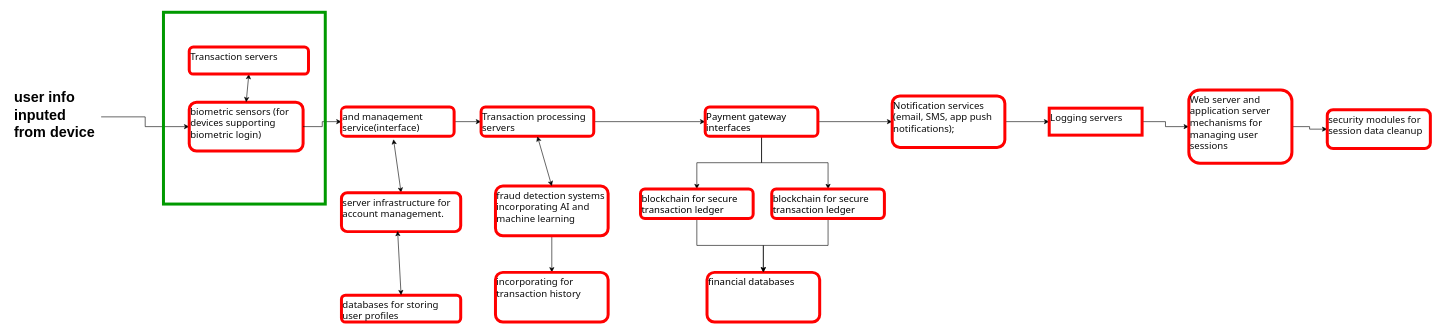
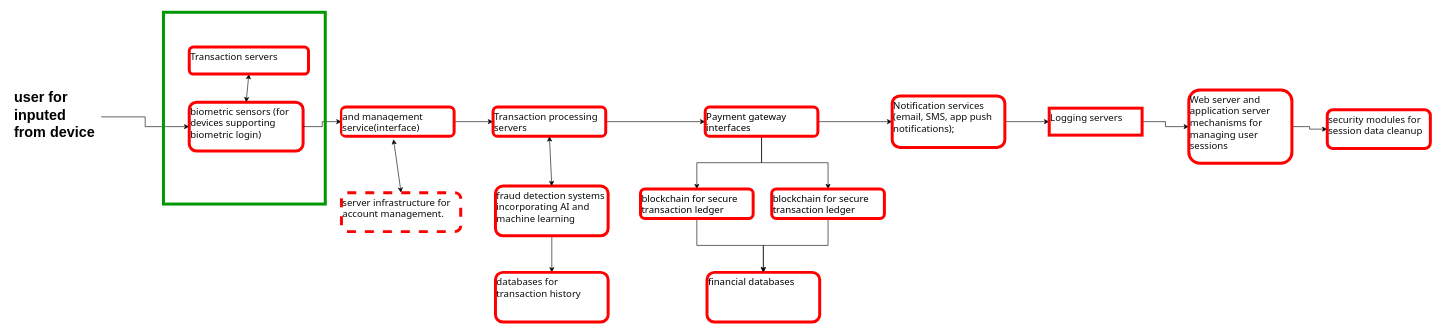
(57, 98) -> (57, 98)
(537, 122) -> (549, 122)
(401, 212) -> (401, 212)
(398, 243) -> none
(552, 286) -> (552, 286)
(401, 309) -> none
